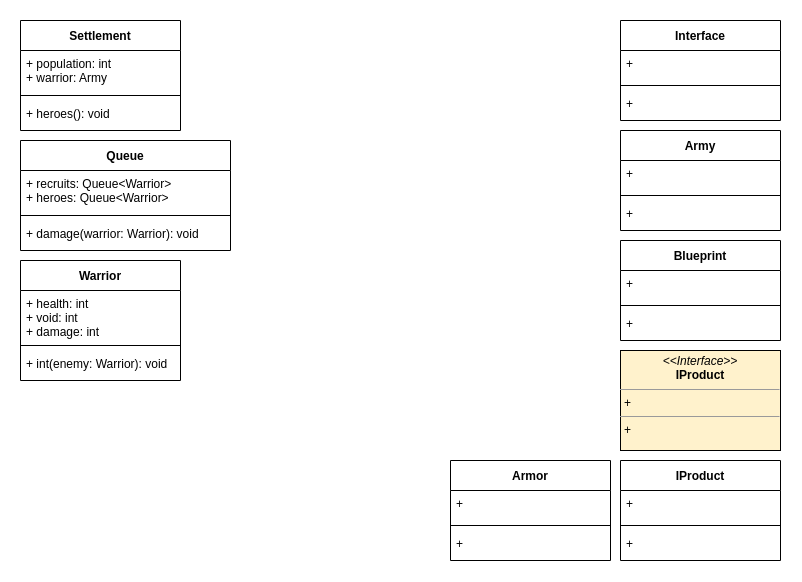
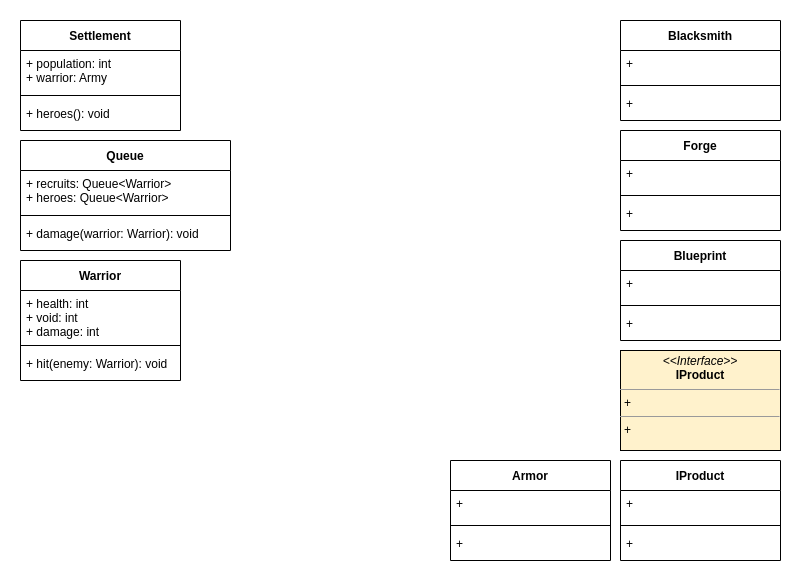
(700, 36) -> (700, 36)
(700, 146) -> (700, 146)
(104, 364) -> (104, 364)
